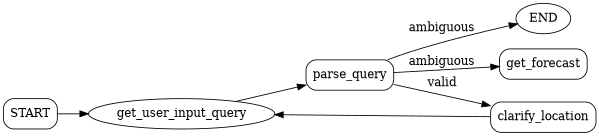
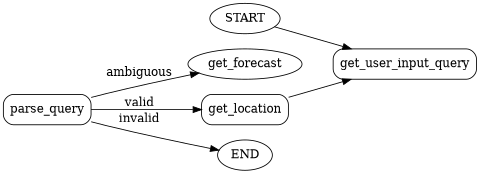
(442, 28) -> (140, 119)
(543, 64) -> (245, 64)
(267, 94) -> none
(30, 114) -> (245, 19)
(182, 114) -> (405, 64)
(543, 117) -> (245, 110)
